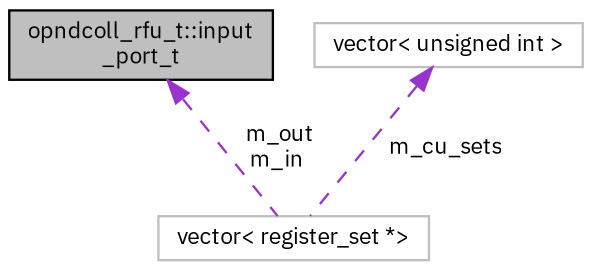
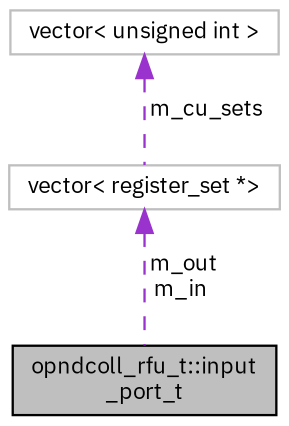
(230, 158) -> (145, 289)
